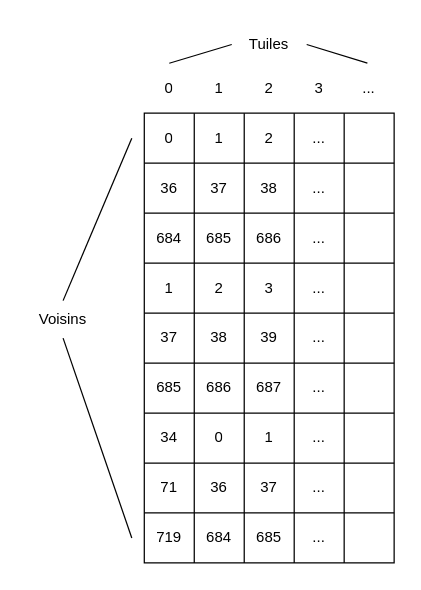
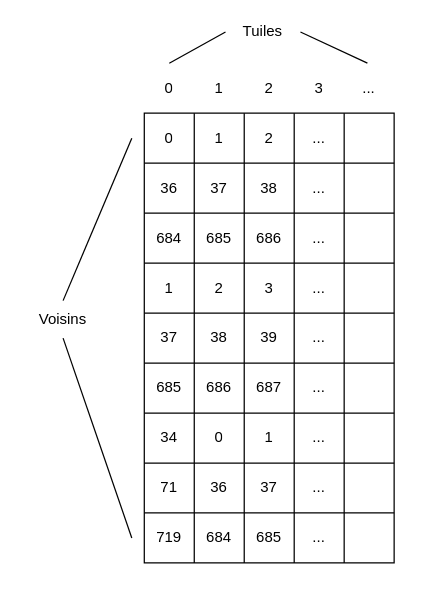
(269, 44) -> (263, 32)
